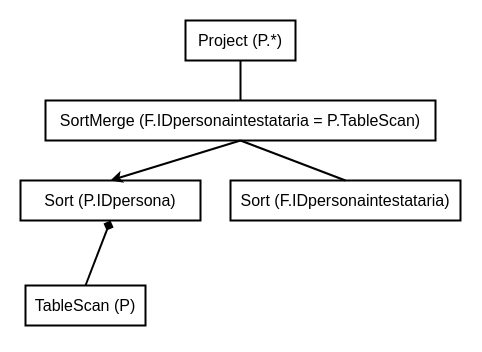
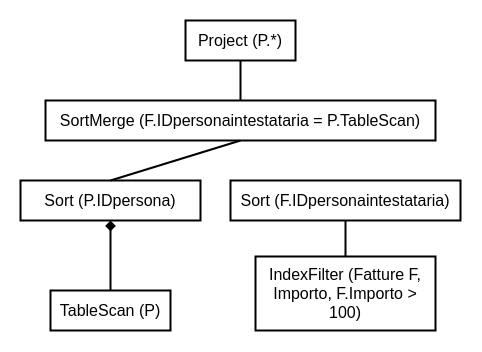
(292, 160) -> none
(120, 177) -> (118, 178)
none -> (346, 239)
none -> (346, 294)
(86, 306) -> (111, 311)
